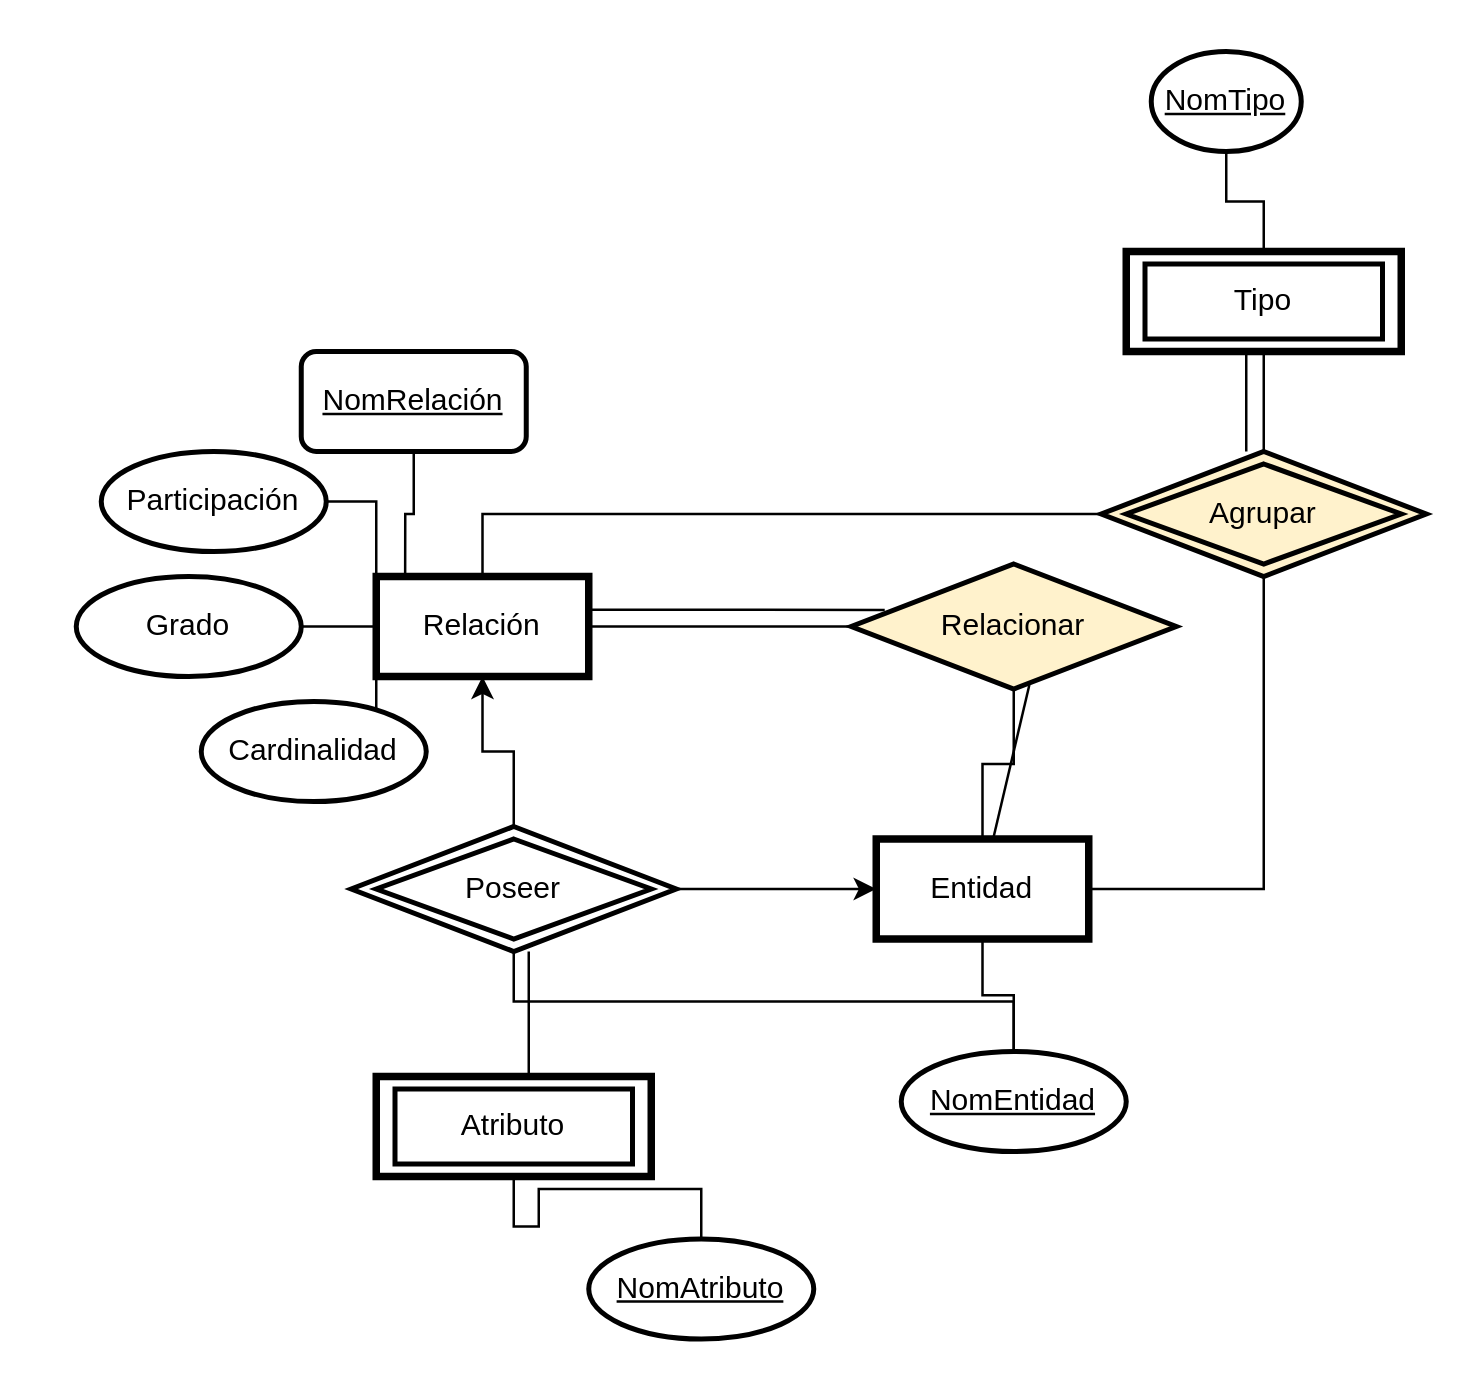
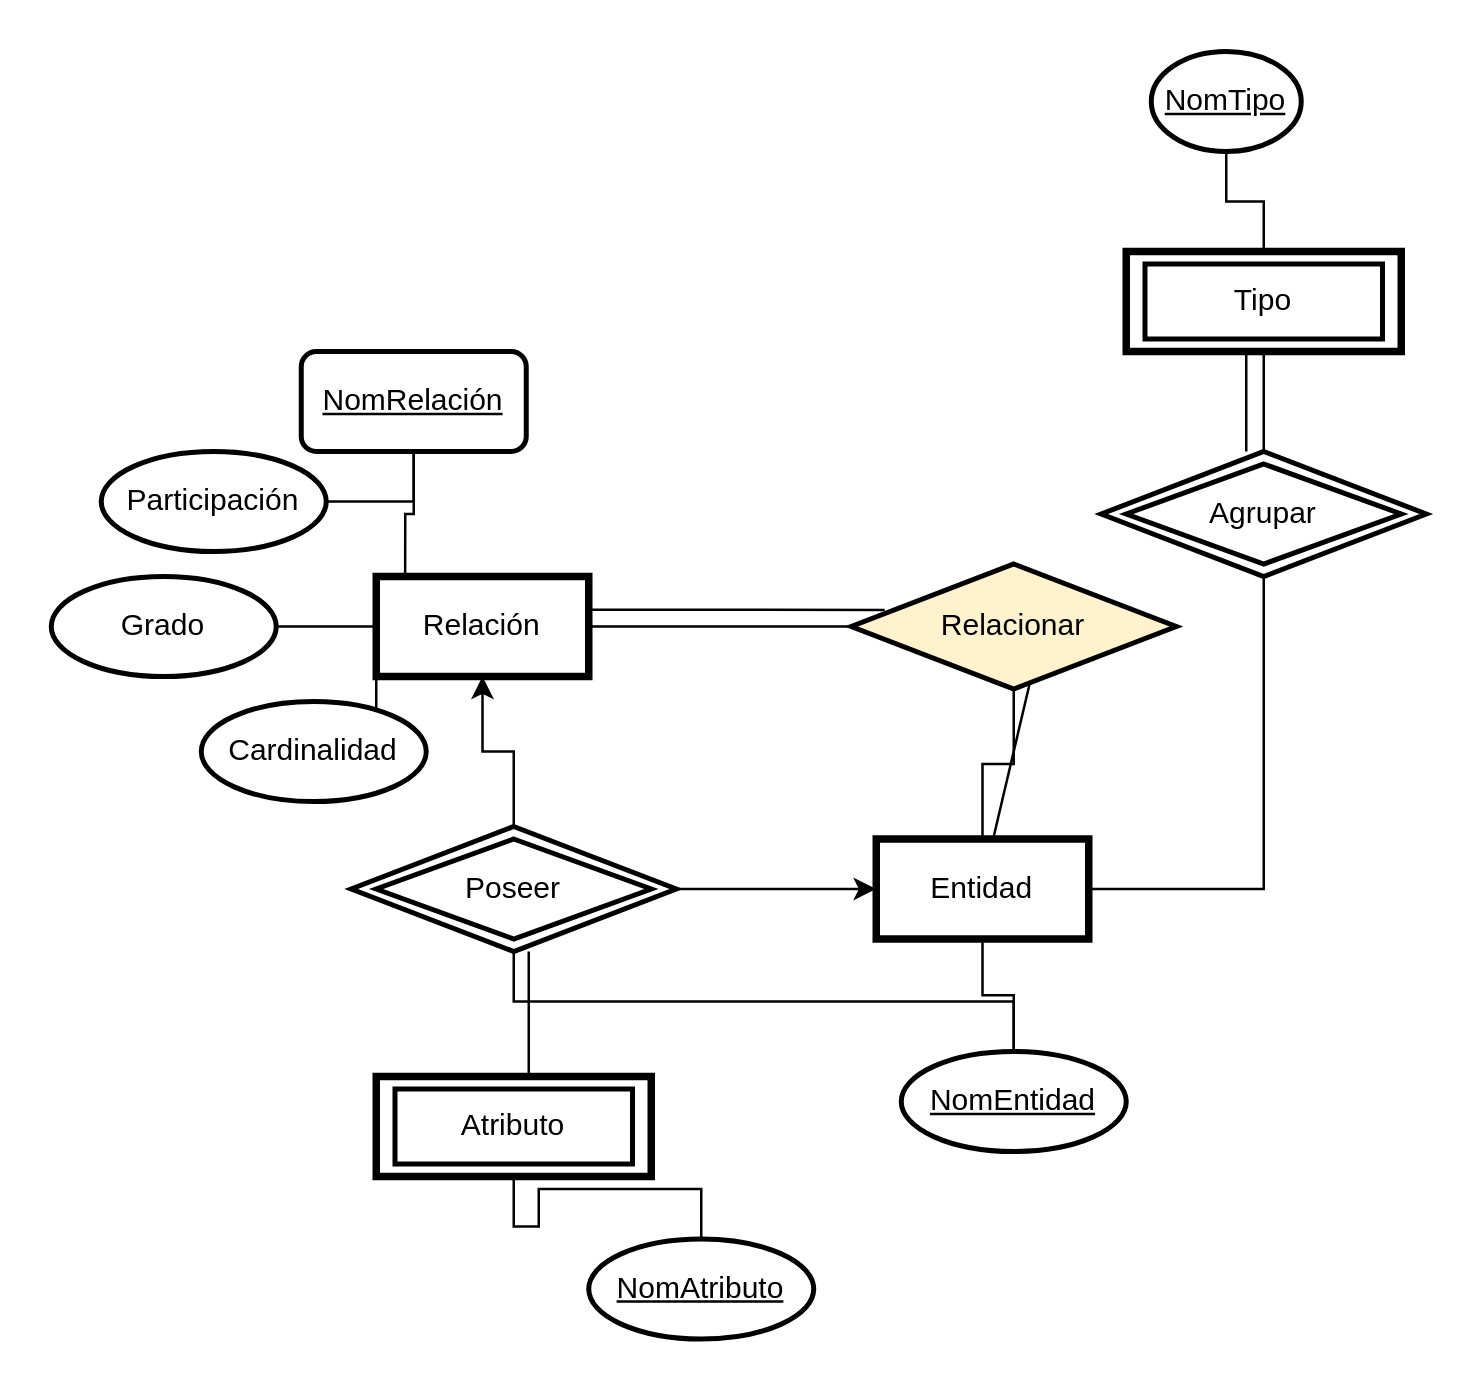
(760, 514) -> none
(1264, 514) -> (1264, 514)
(376, 536) -> (391, 501)
(189, 626) -> (164, 626)
